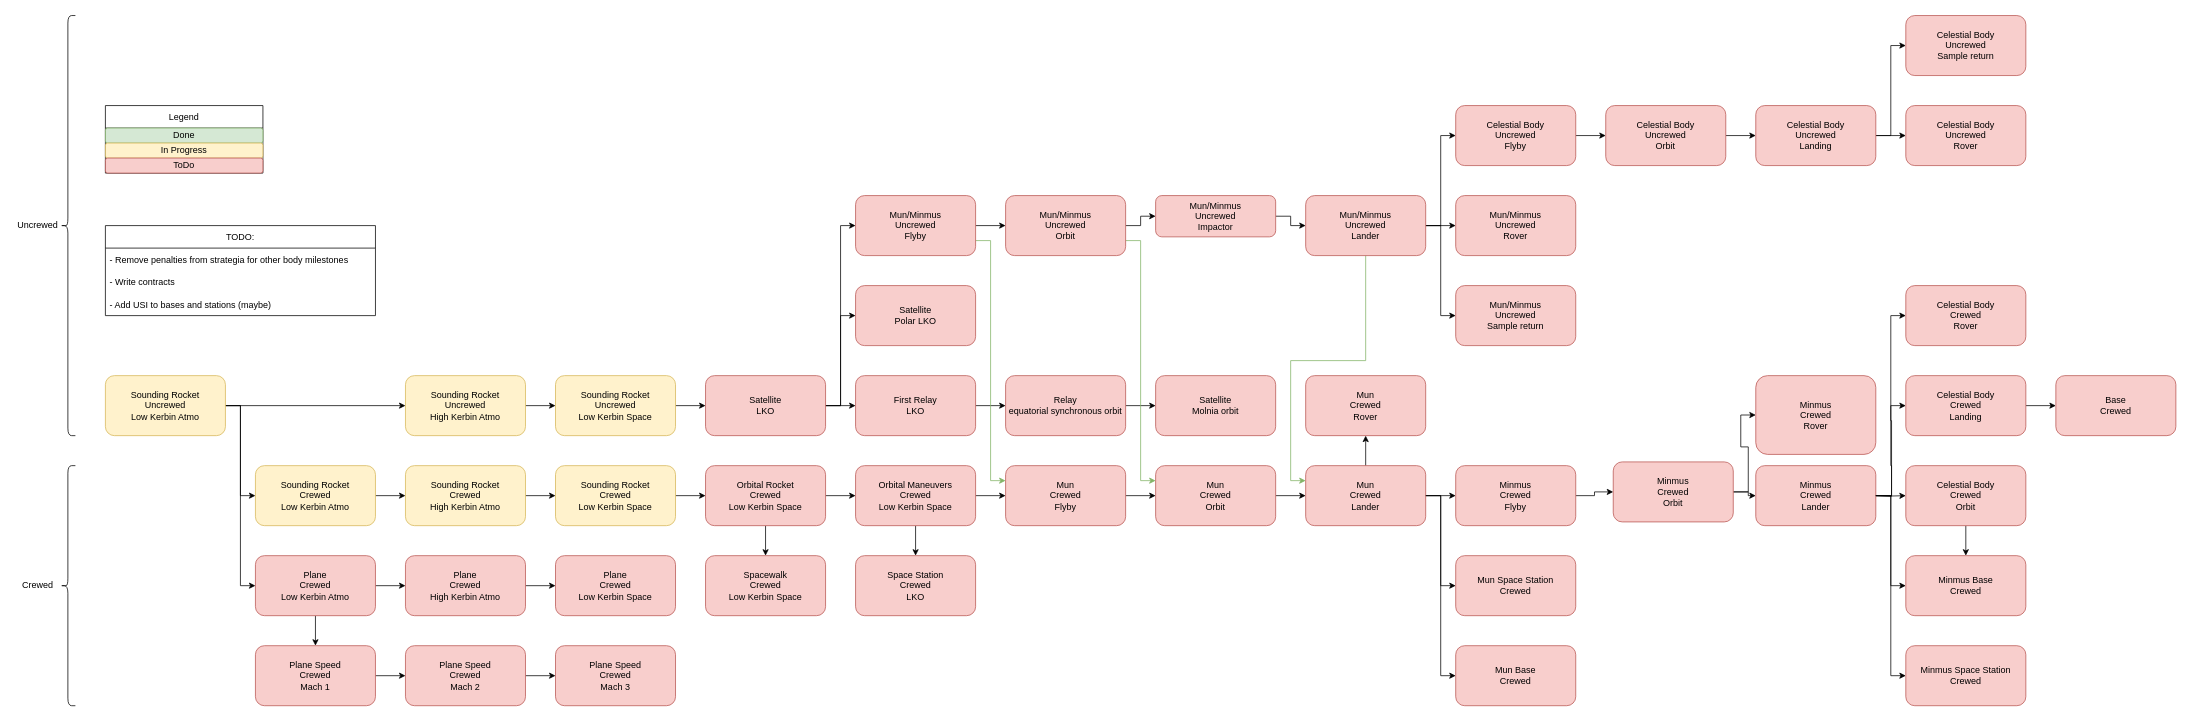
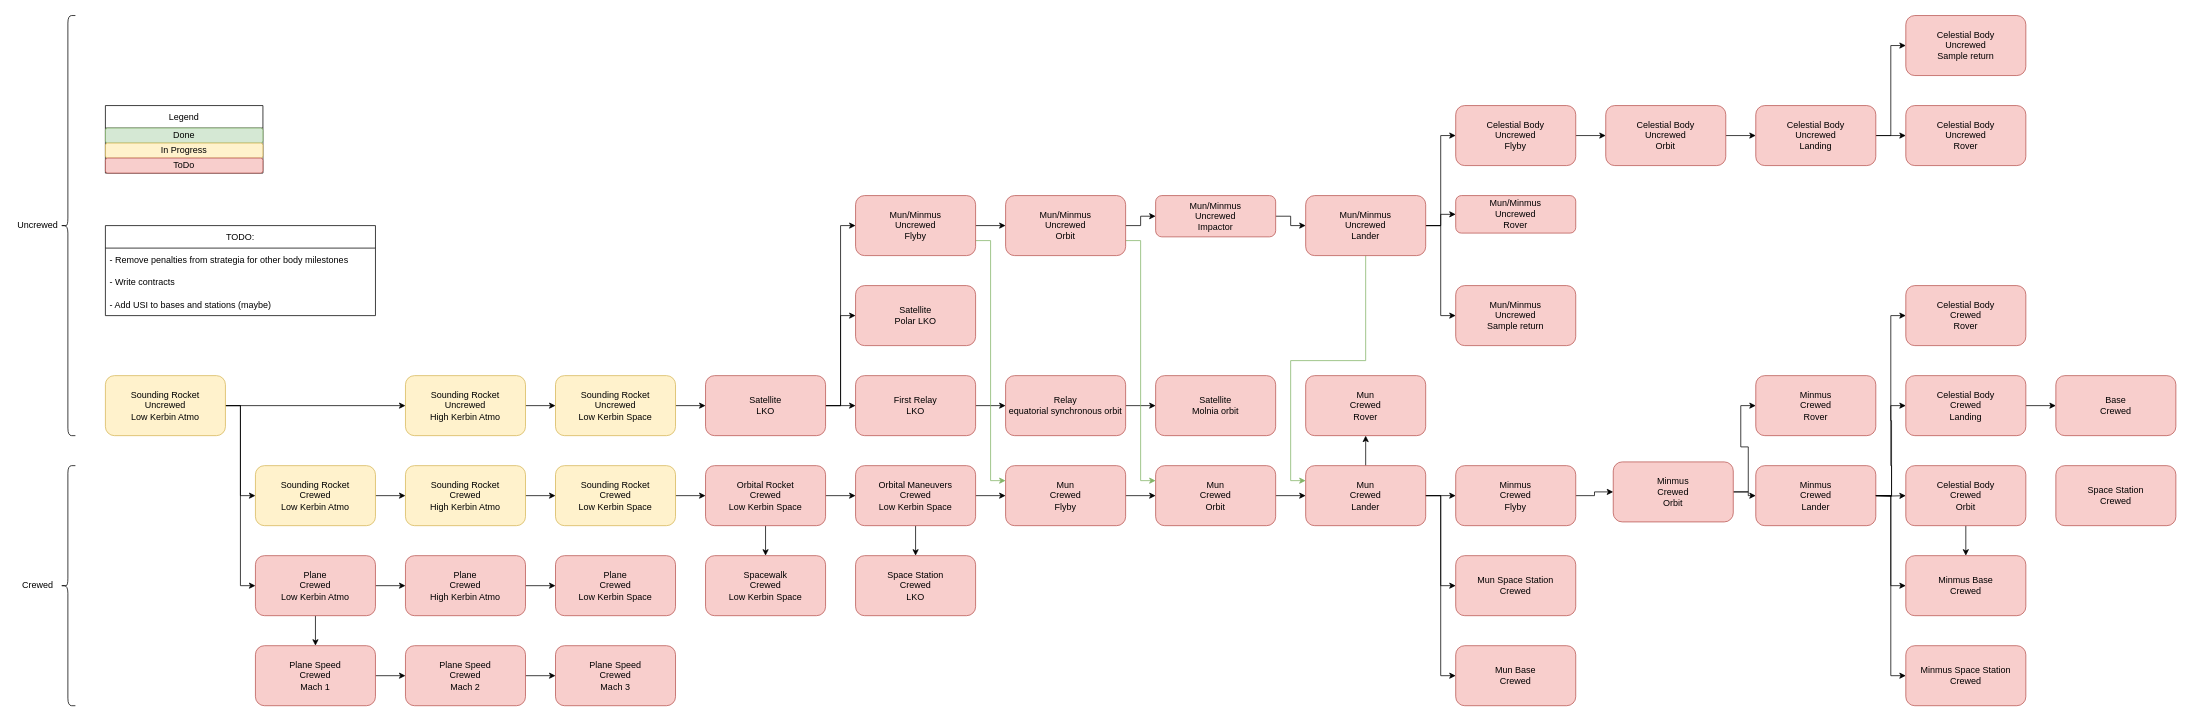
(1515, 225) -> (1515, 214)
(1815, 415) -> (1815, 405)
none -> (2115, 495)
